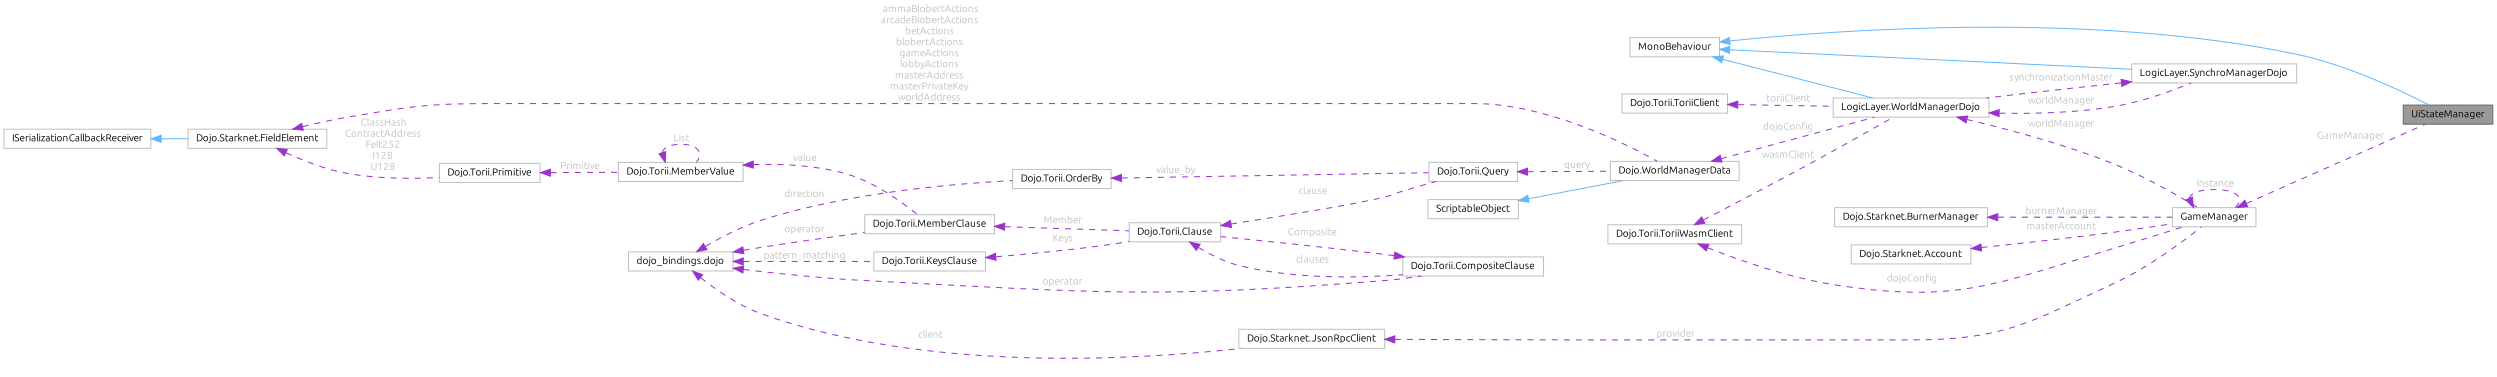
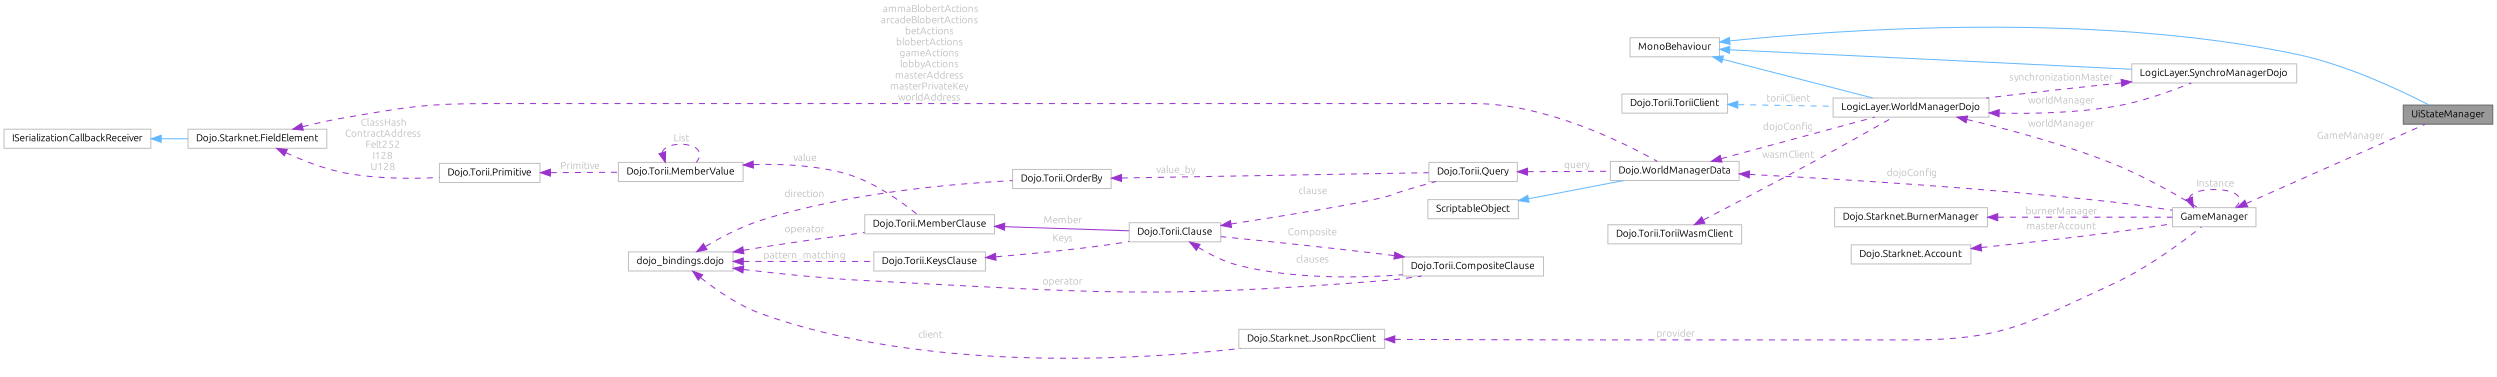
(1786, 105) -> (1786, 105)
(1067, 229) -> (1067, 229)
(1947, 291) -> (1961, 188)
